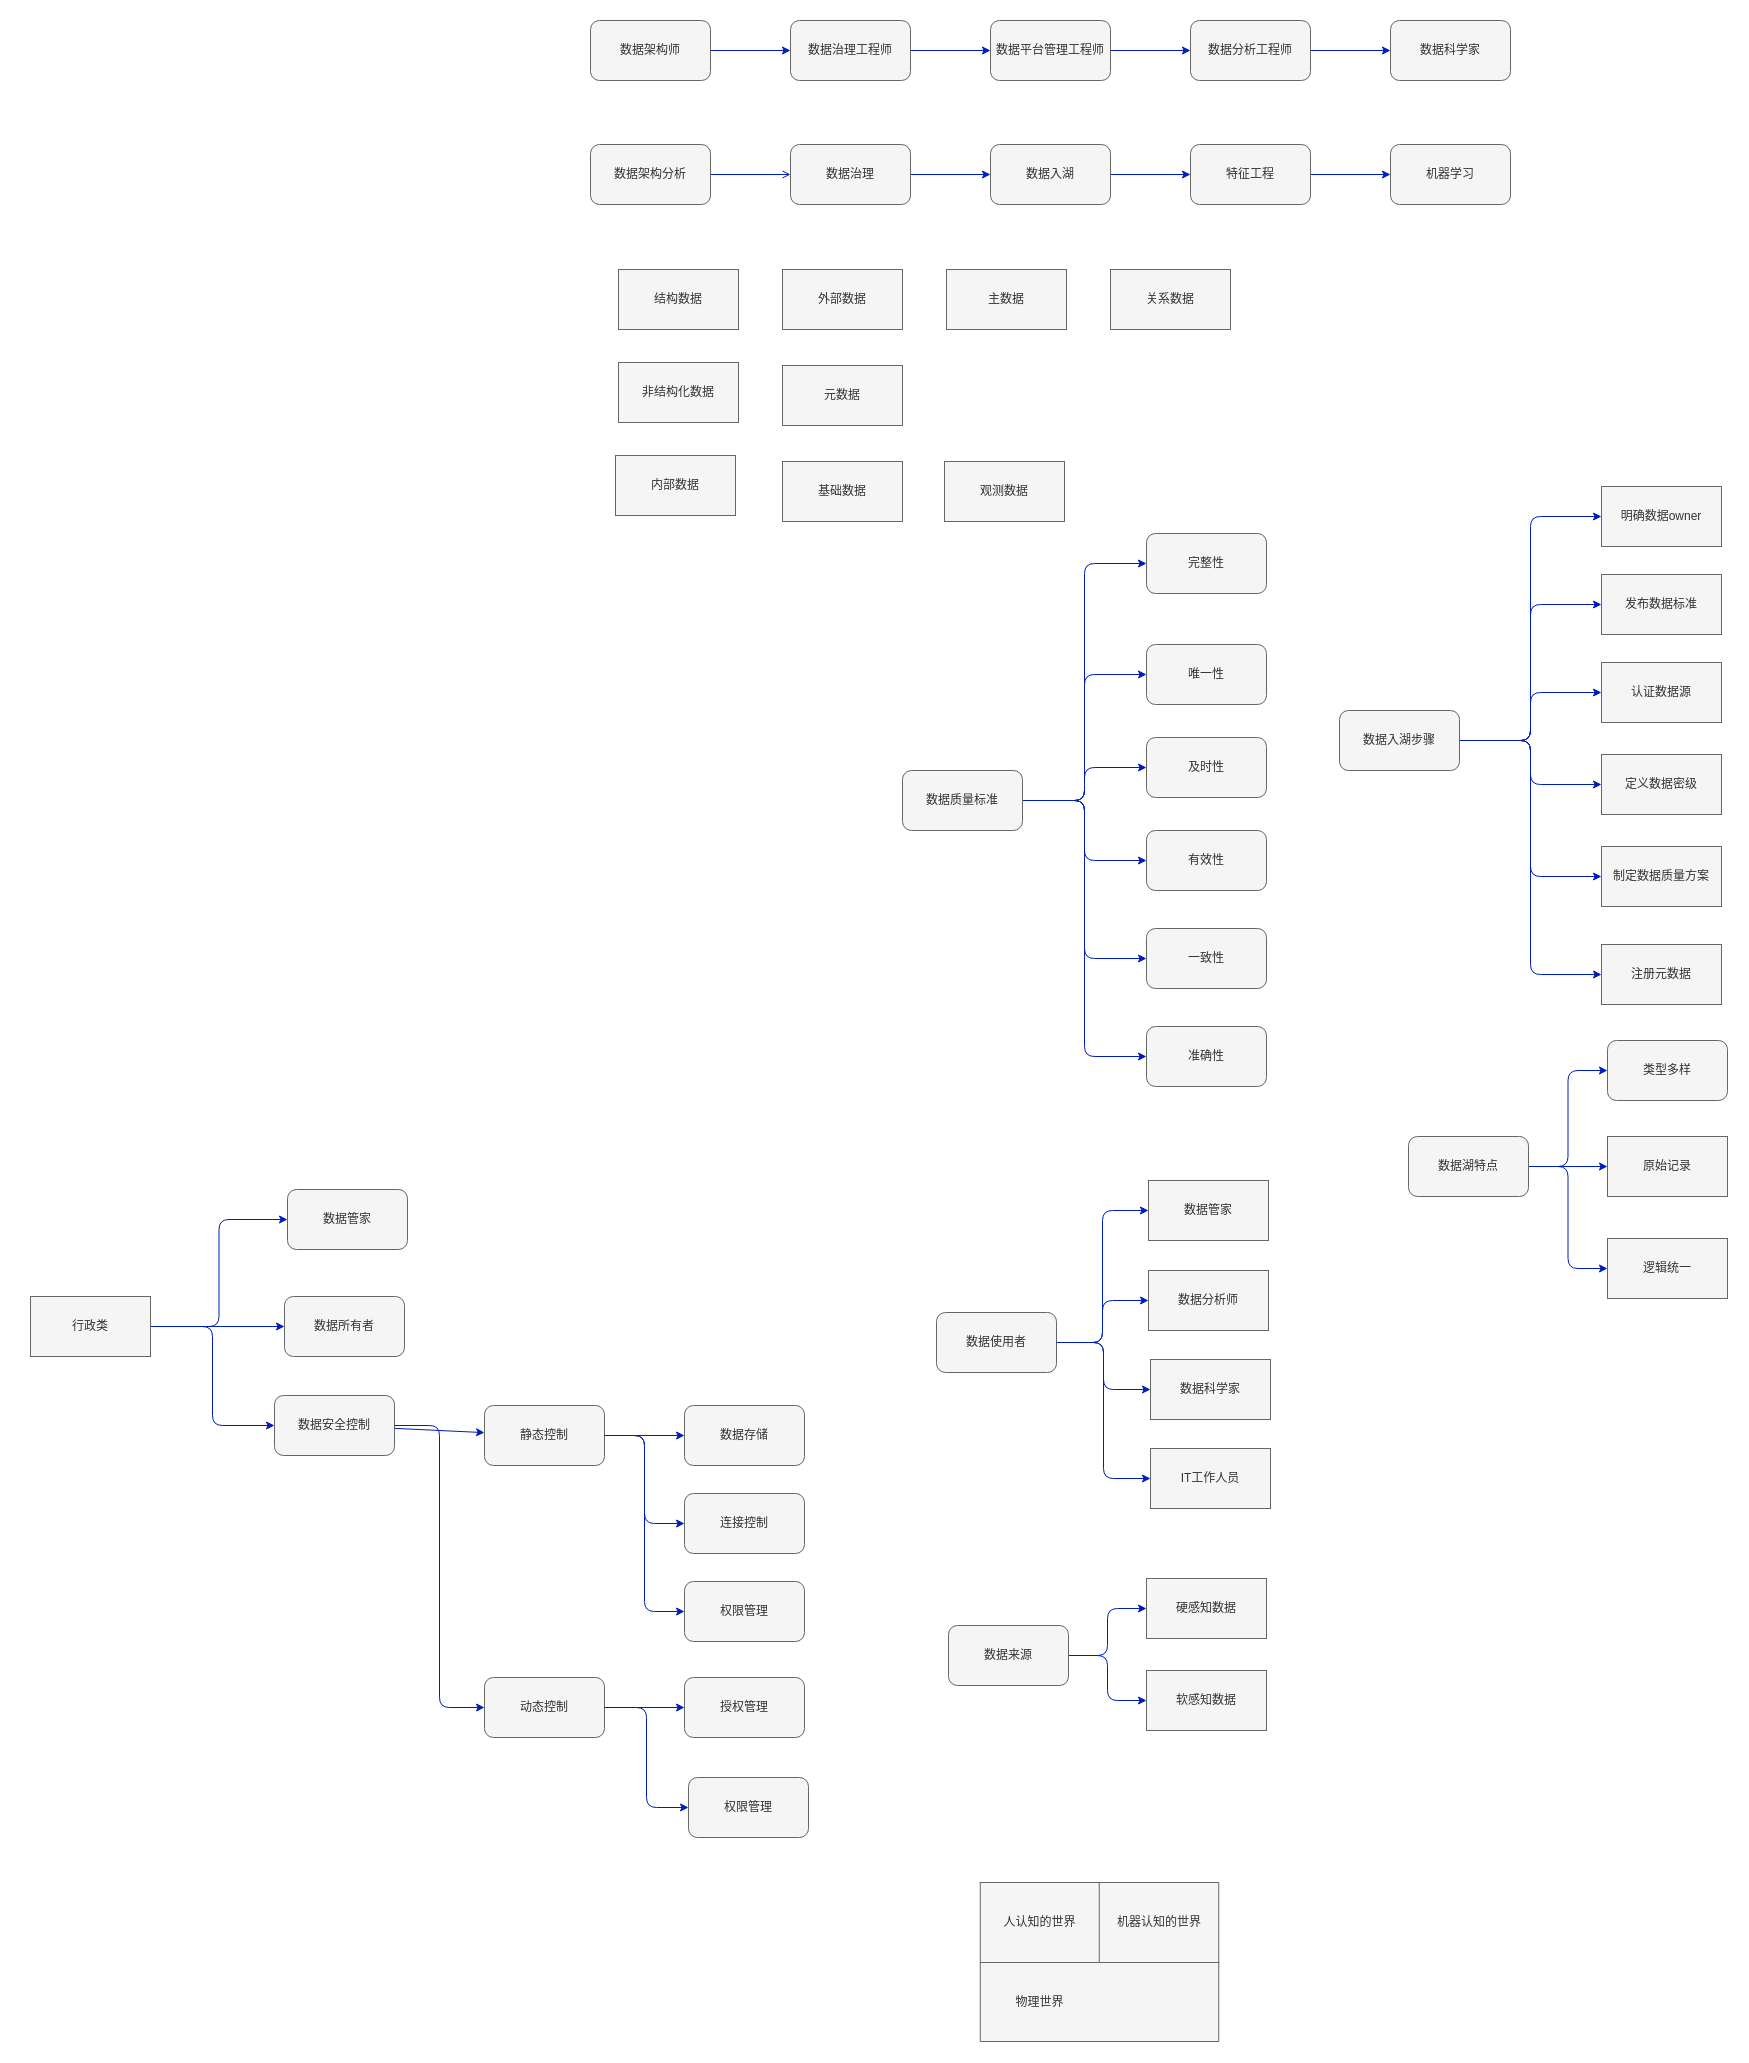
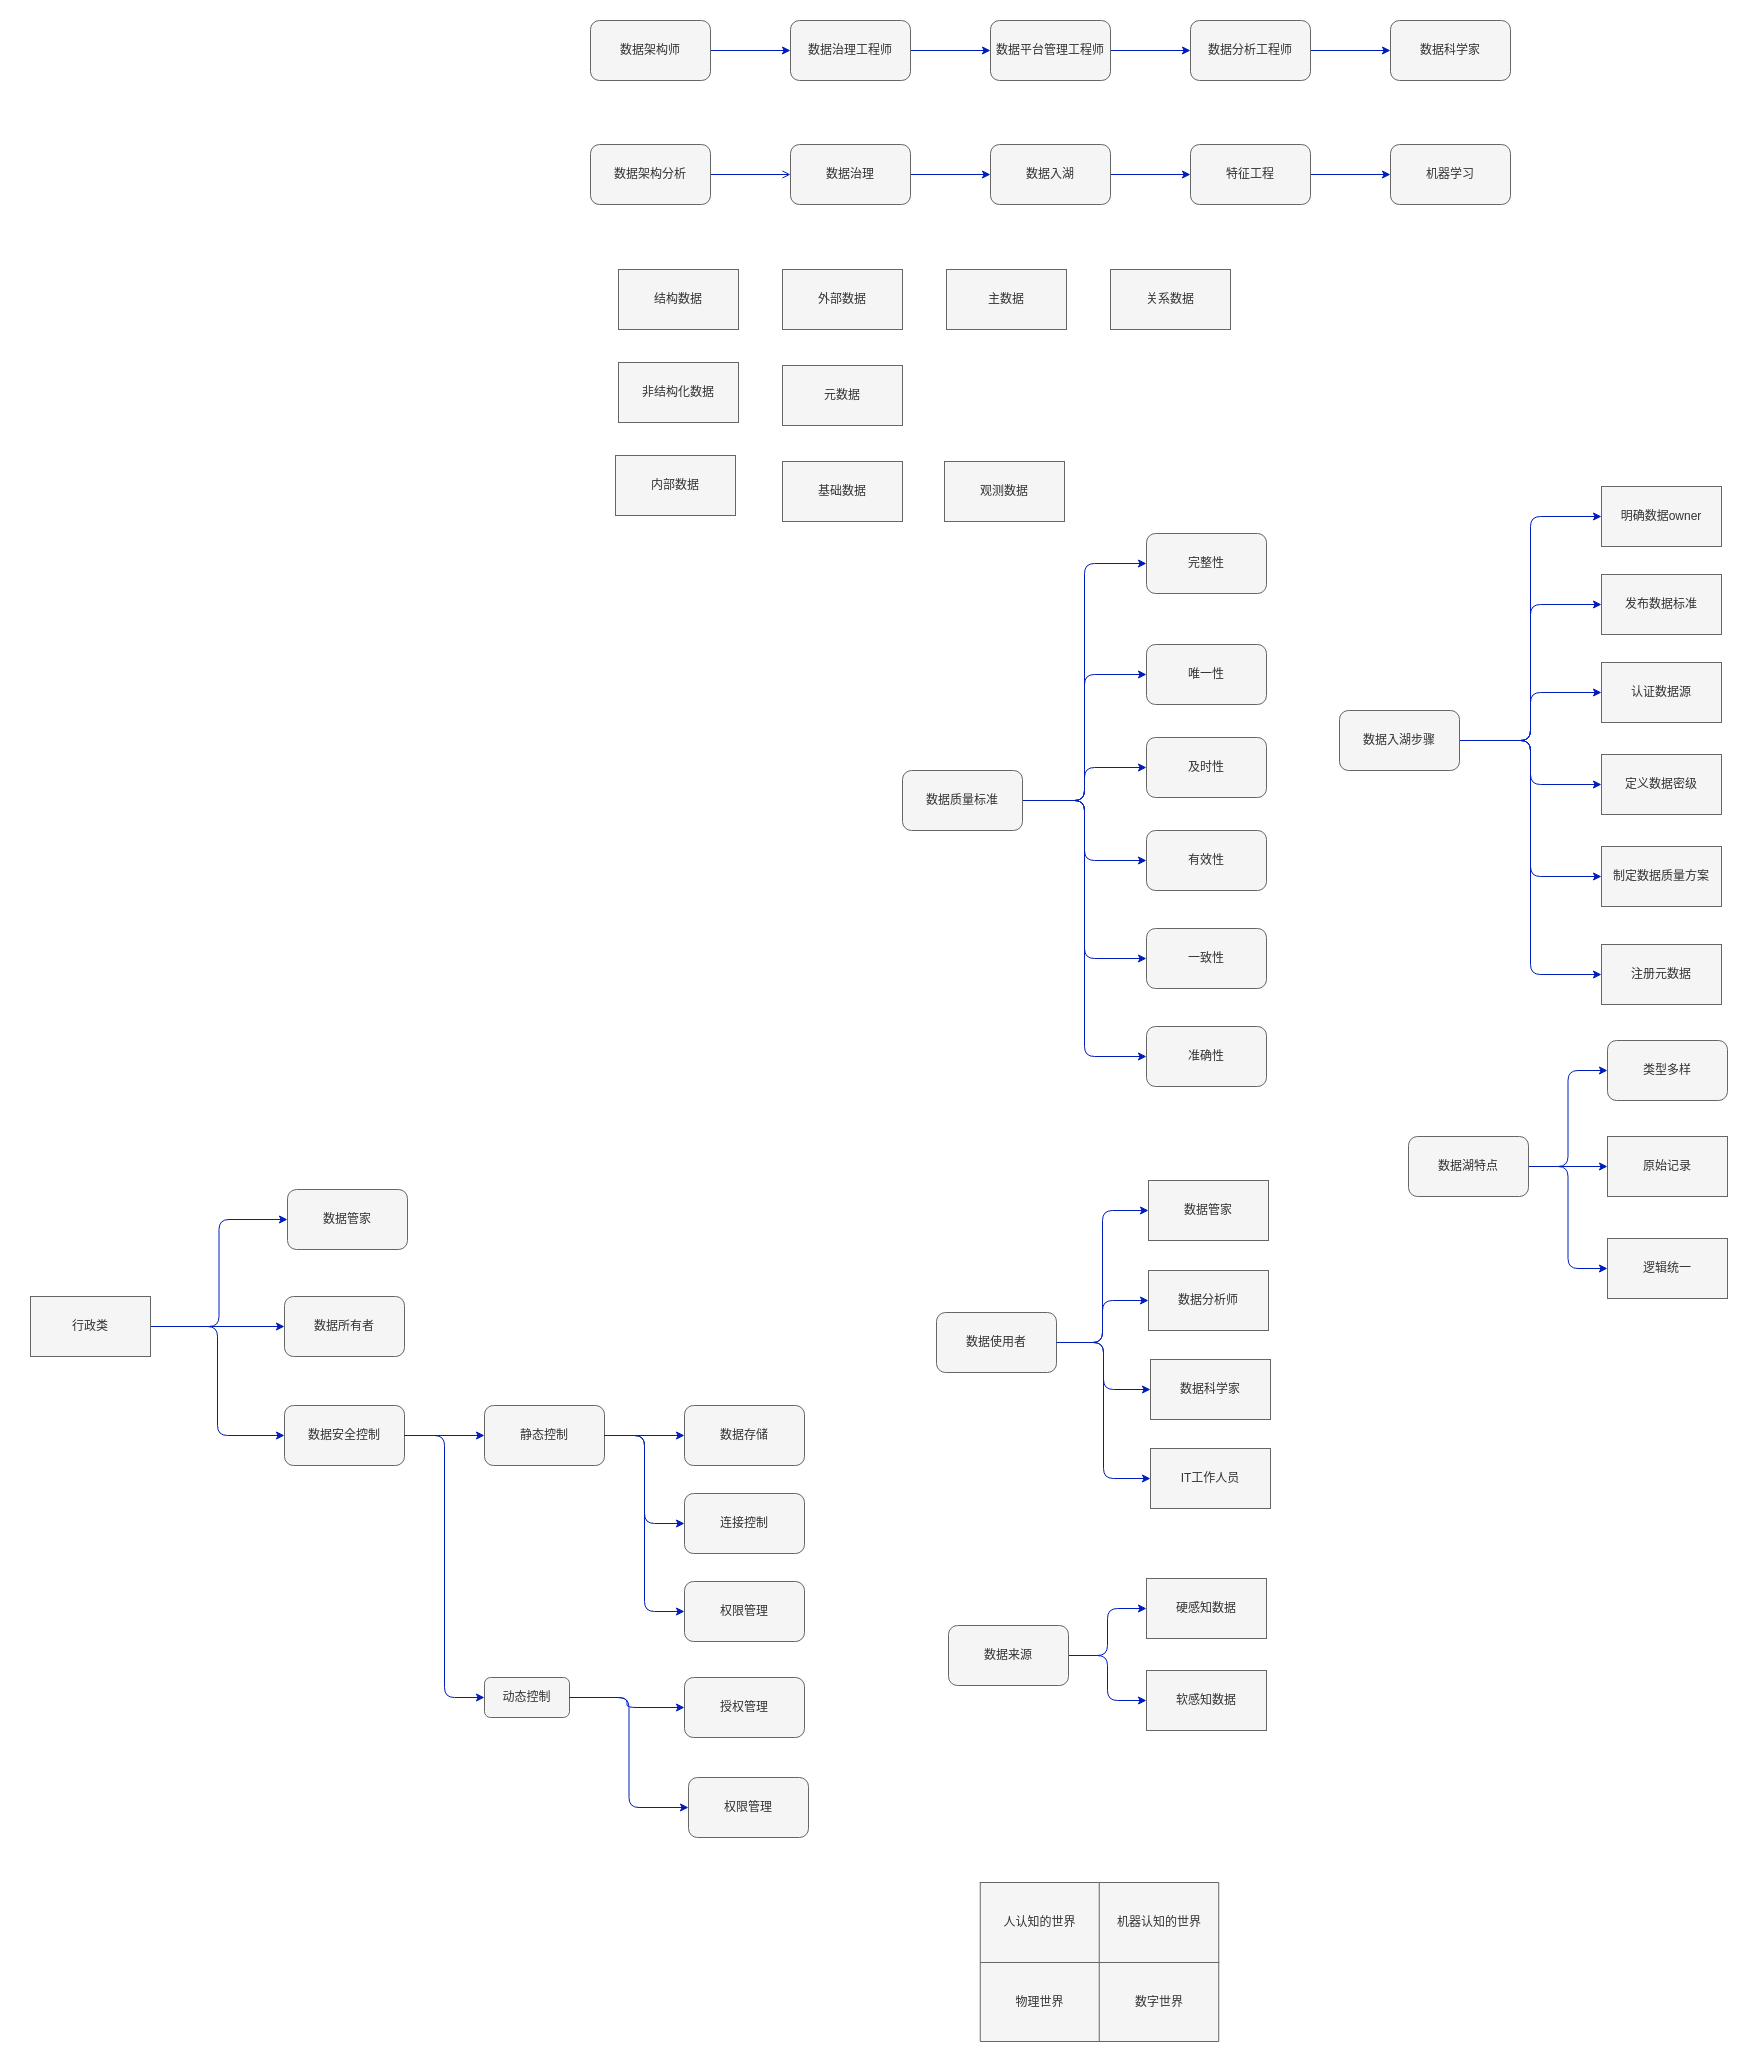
(335, 1426) -> (345, 1436)
(545, 1708) -> (527, 1698)
none -> (1159, 2002)
